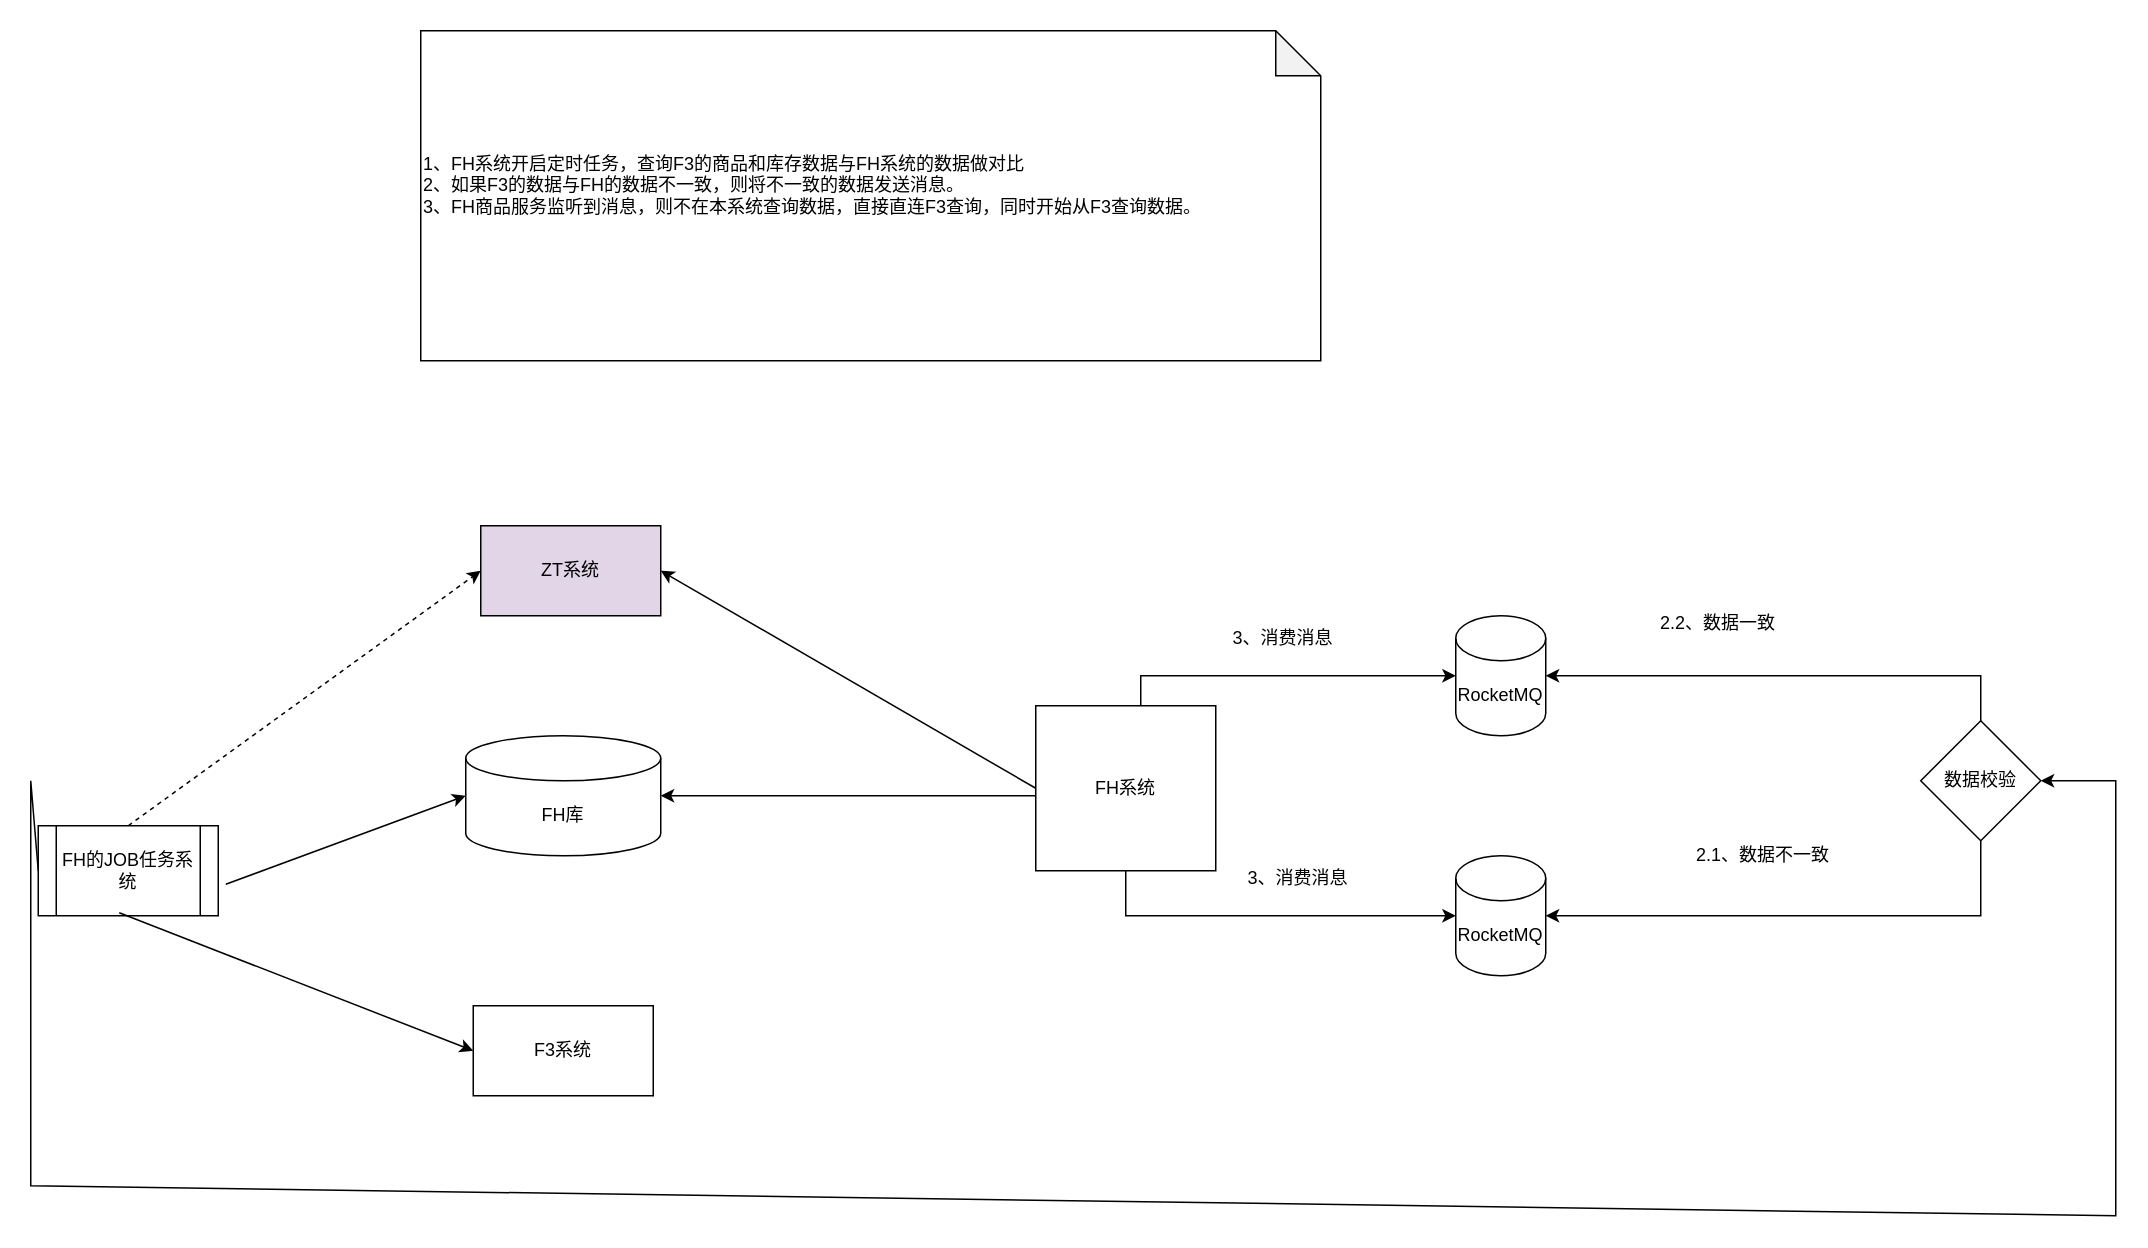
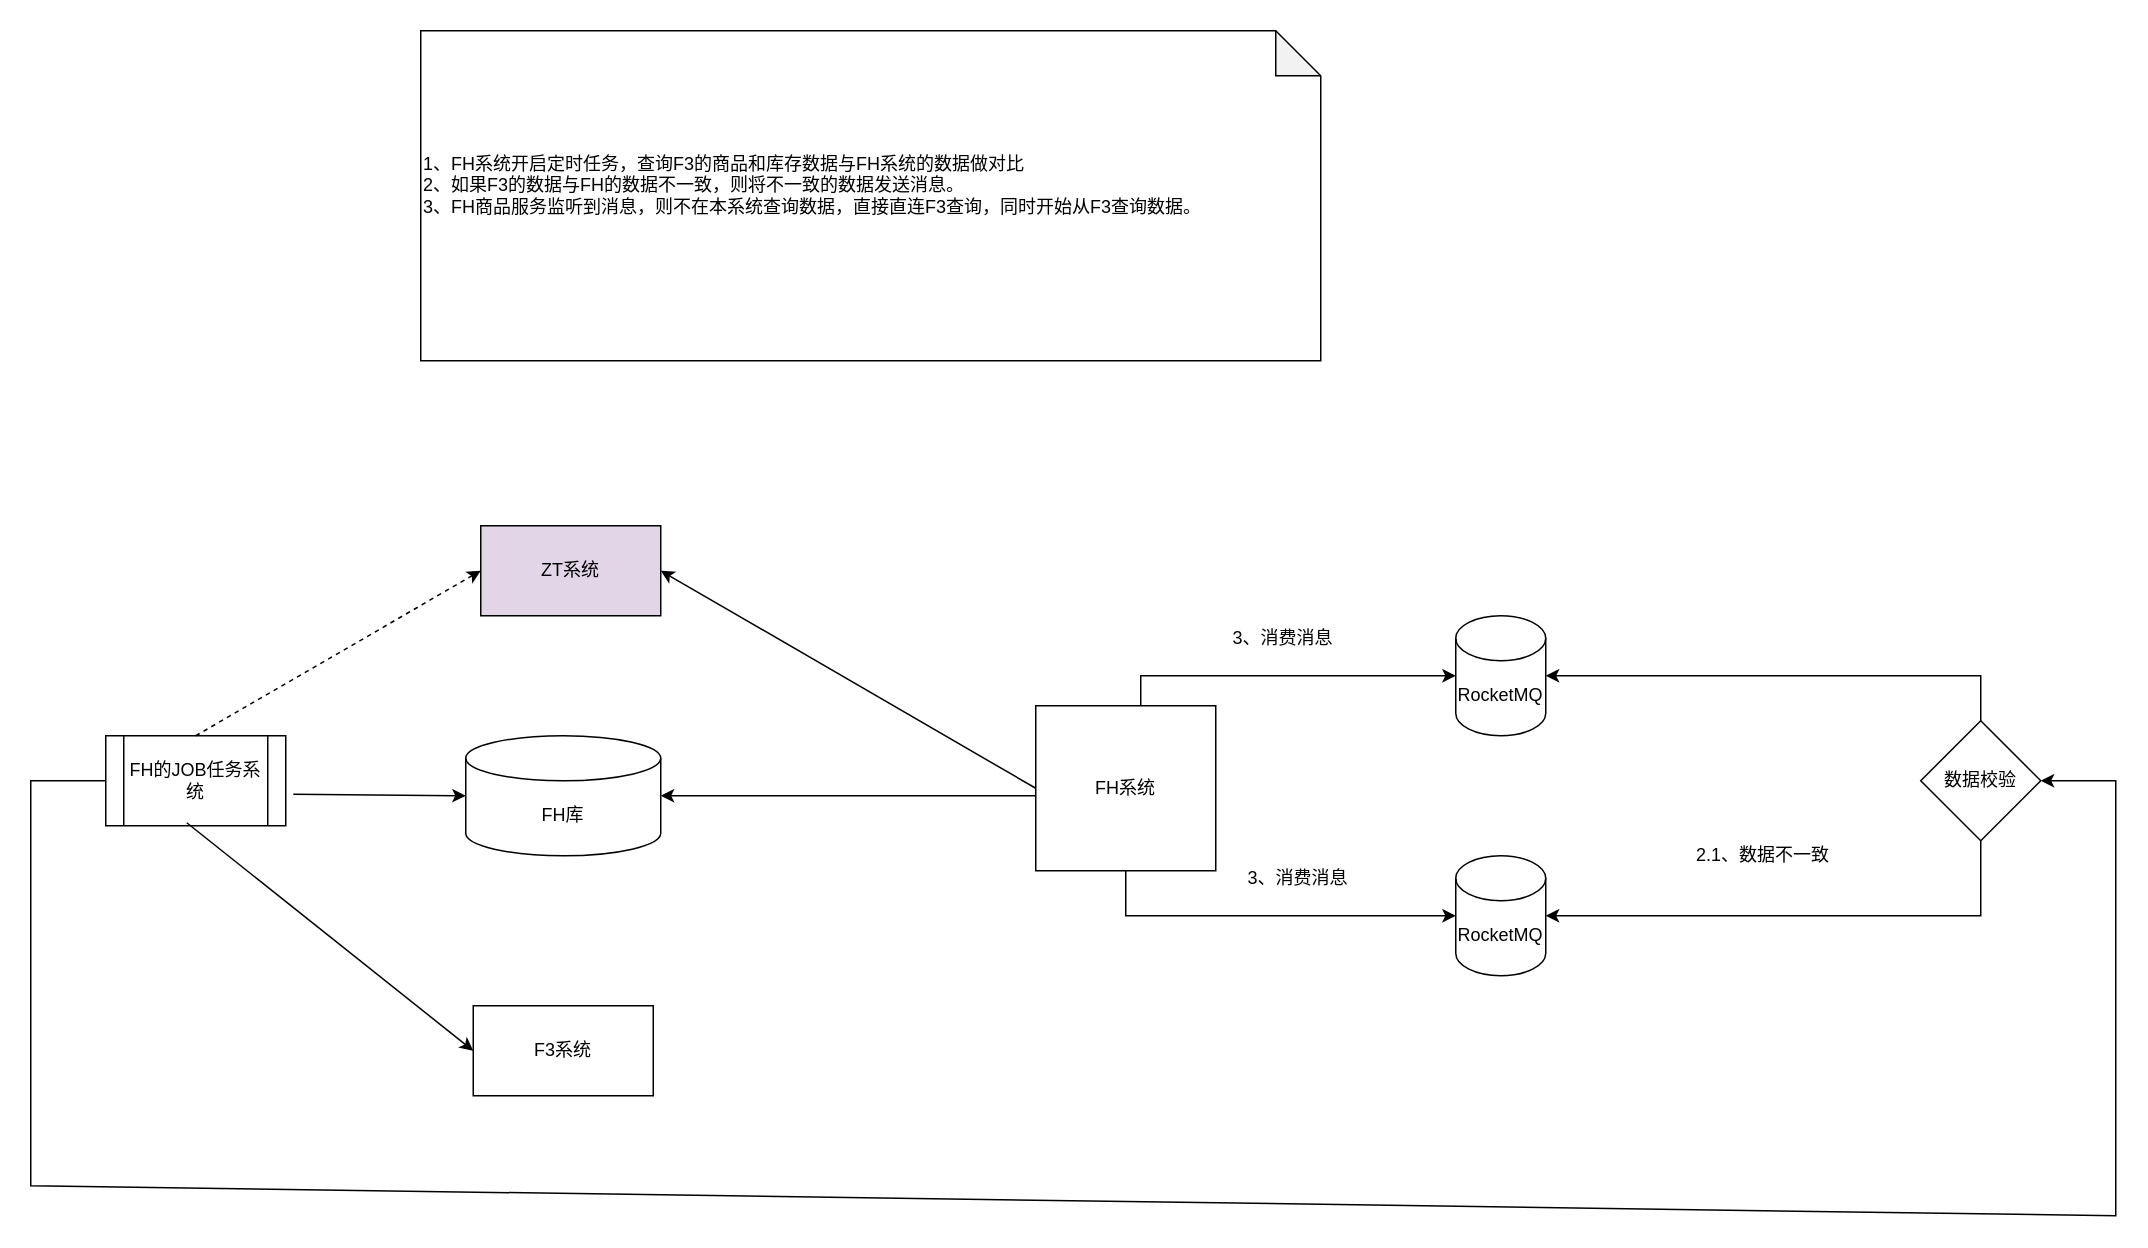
(1718, 623) -> none
(128, 871) -> (196, 781)
